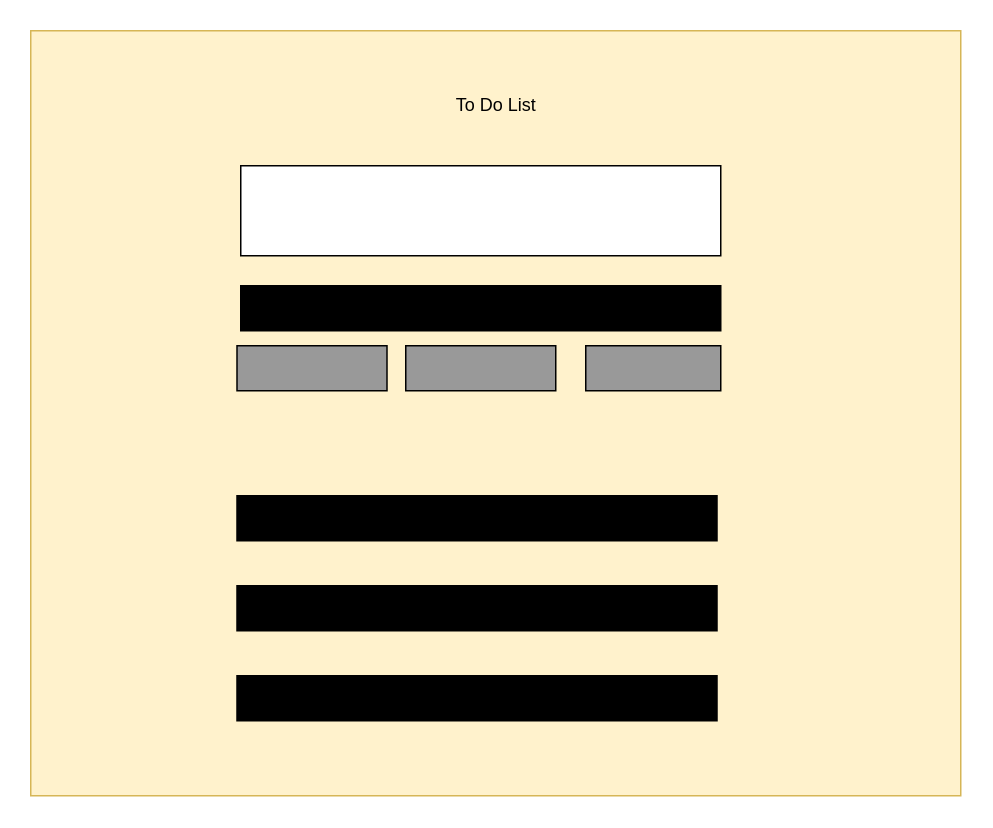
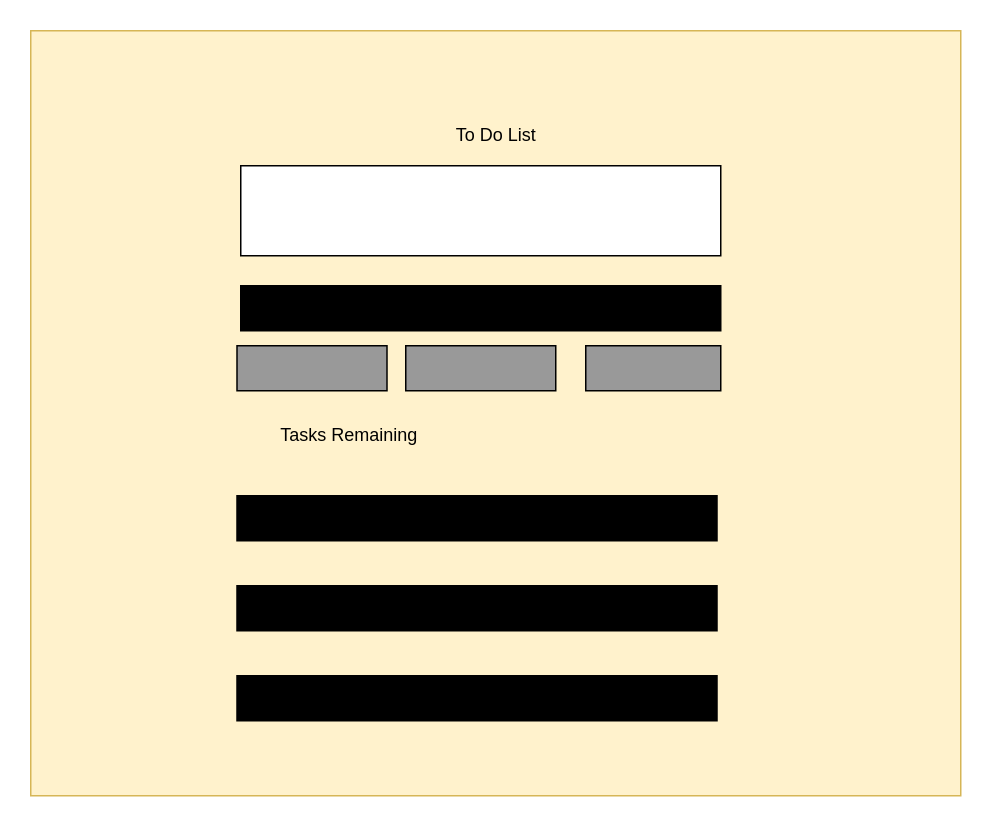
(496, 106) -> (496, 136)
none -> (350, 436)
